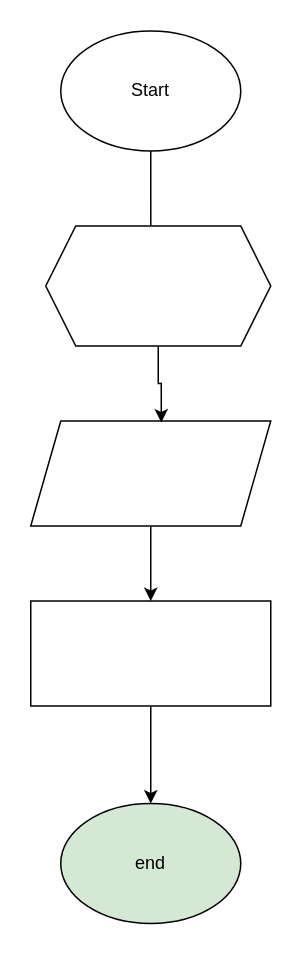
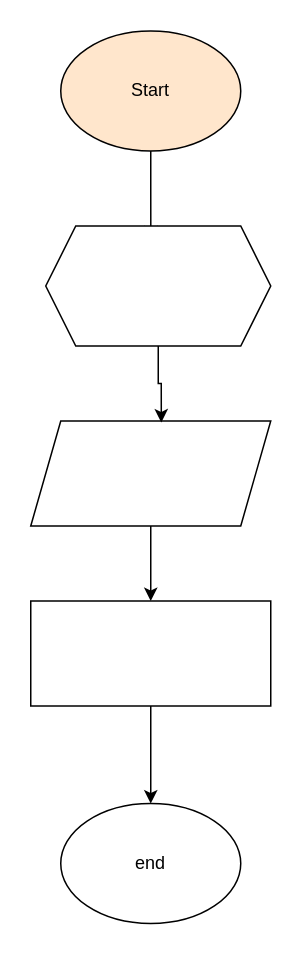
(151, 91) -> (151, 91)
(151, 863) -> (151, 863)
